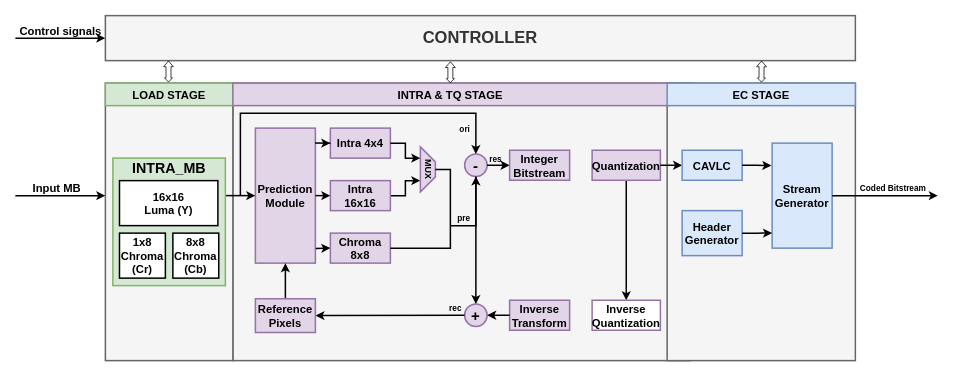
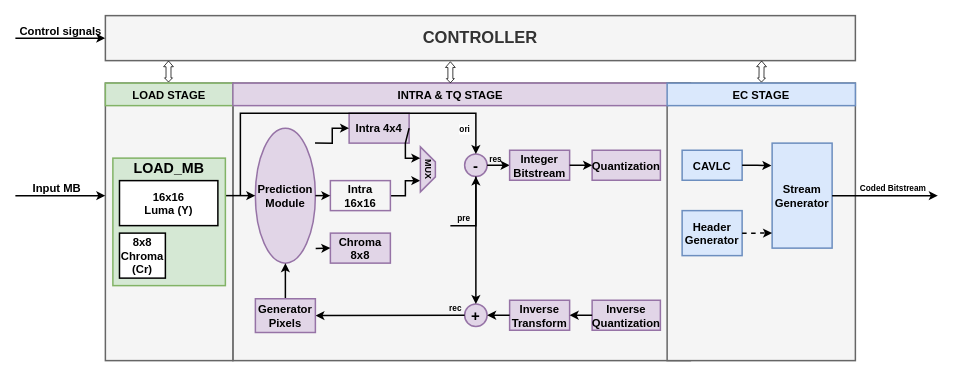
(360, 143) -> (379, 128)
none -> (578, 165)
(668, 165) -> none
(169, 168) -> (169, 168)
(285, 195) -> (285, 195)
(360, 195) -> (360, 195)
(450, 232) -> none
(752, 233) -> (752, 233)
(626, 236) -> none
(143, 255) -> (143, 255)
(196, 255) -> none
(285, 315) -> (285, 315)
none -> (584, 315)
(626, 315) -> (626, 315)
